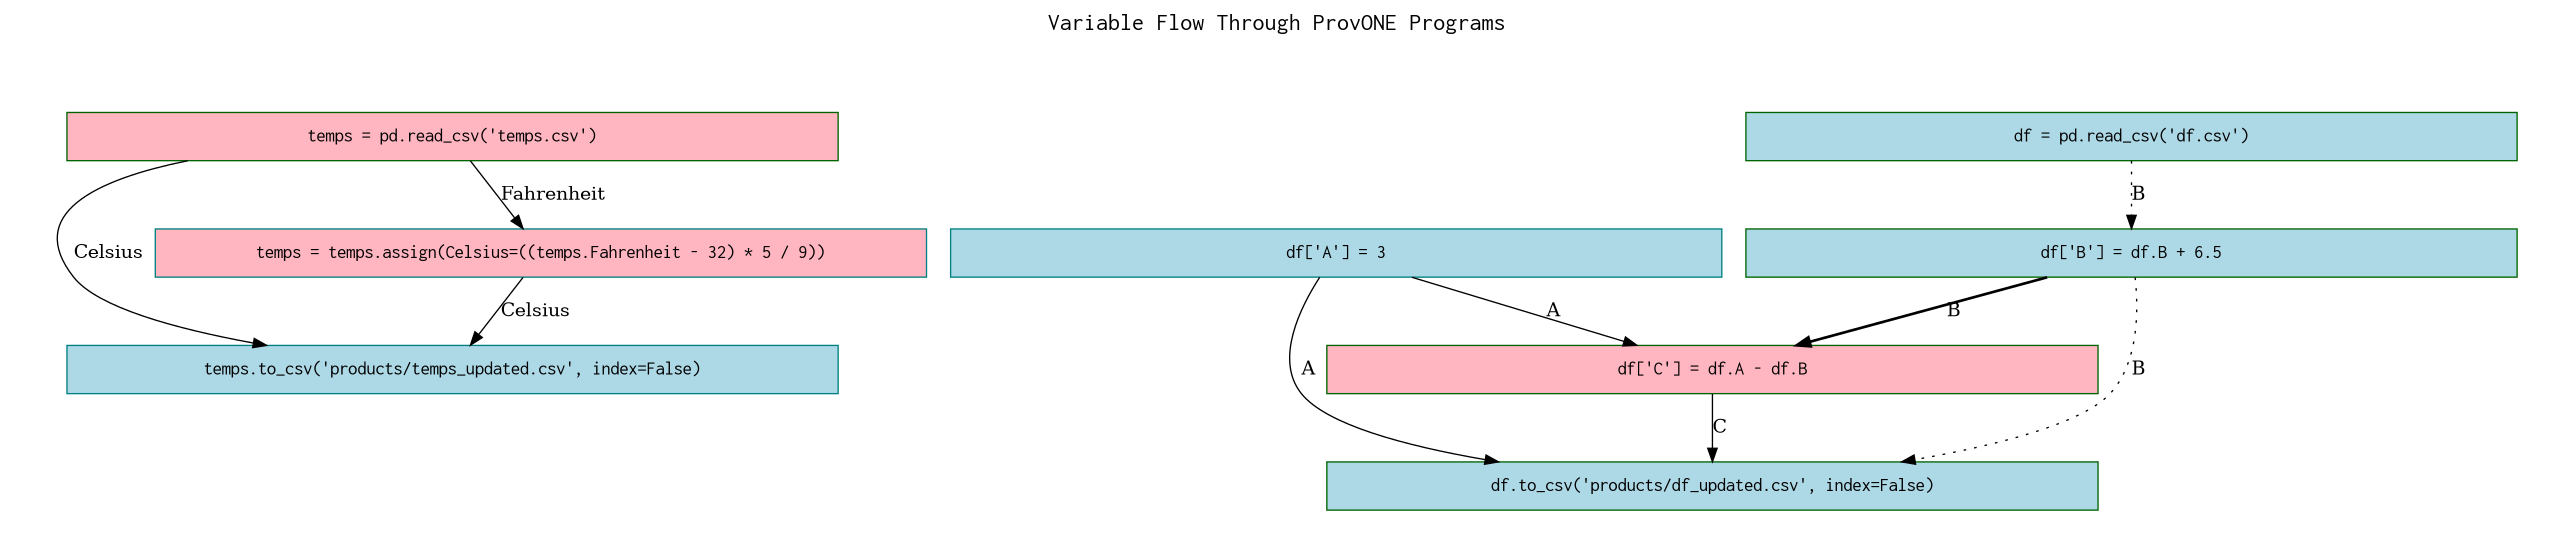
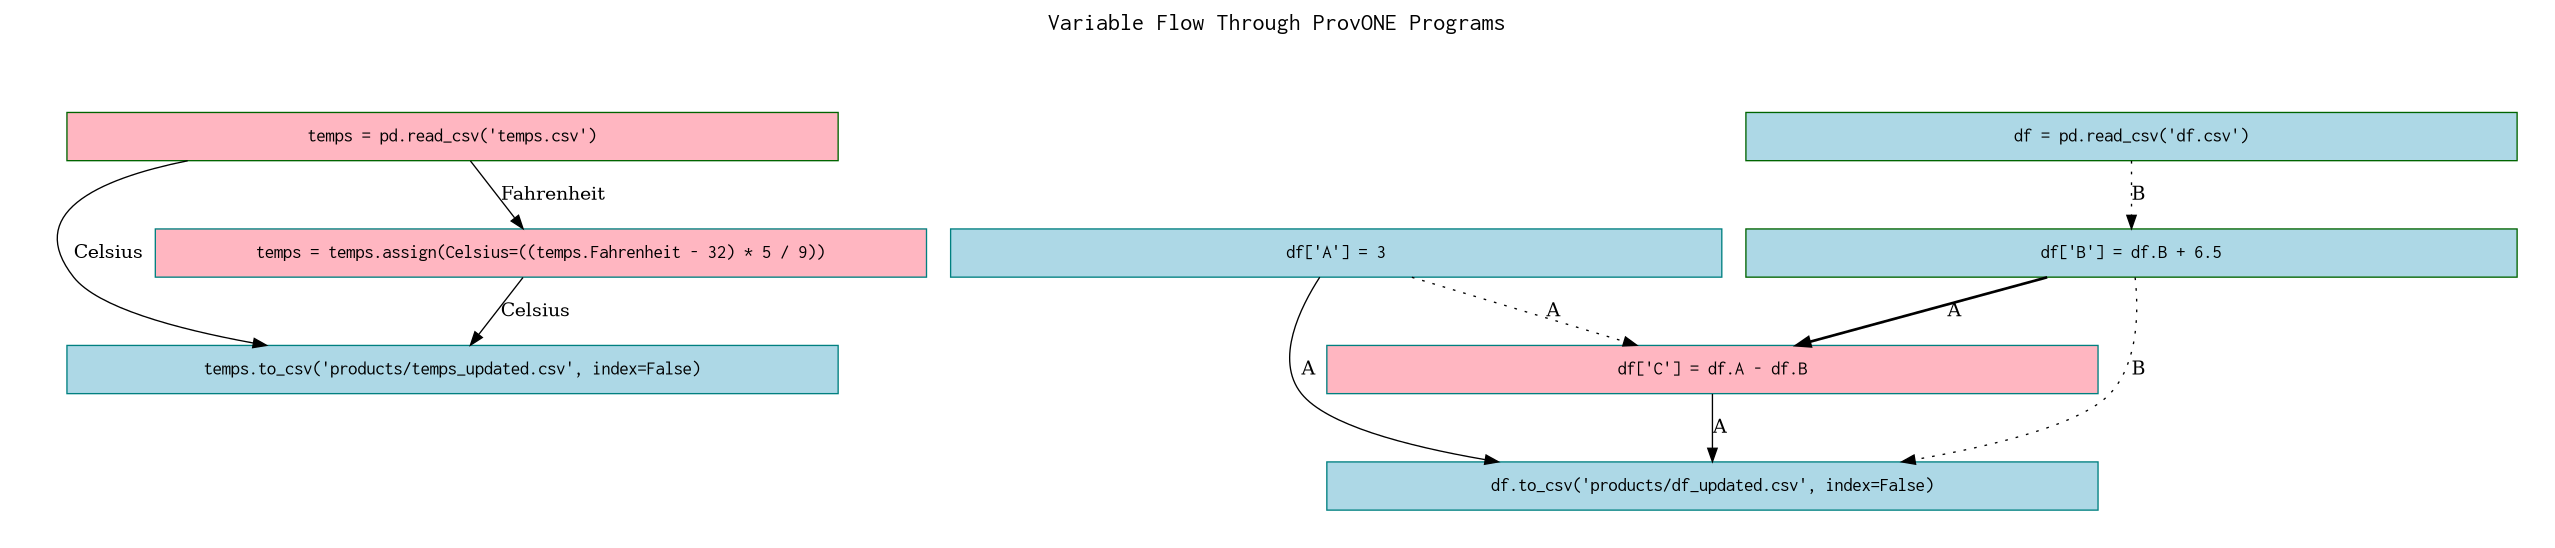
(1518, 309) -> (1518, 309)
(1954, 311) -> (1954, 311)
(1712, 370) -> (1712, 370)
(1720, 428) -> (1720, 428)
(1712, 486) -> (1712, 486)
